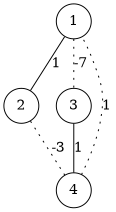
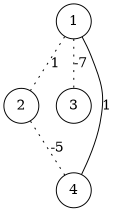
(48, 64) -> (48, 64)
(102, 106) -> (102, 106)
(58, 148) -> (57, 148)
(74, 148) -> none
